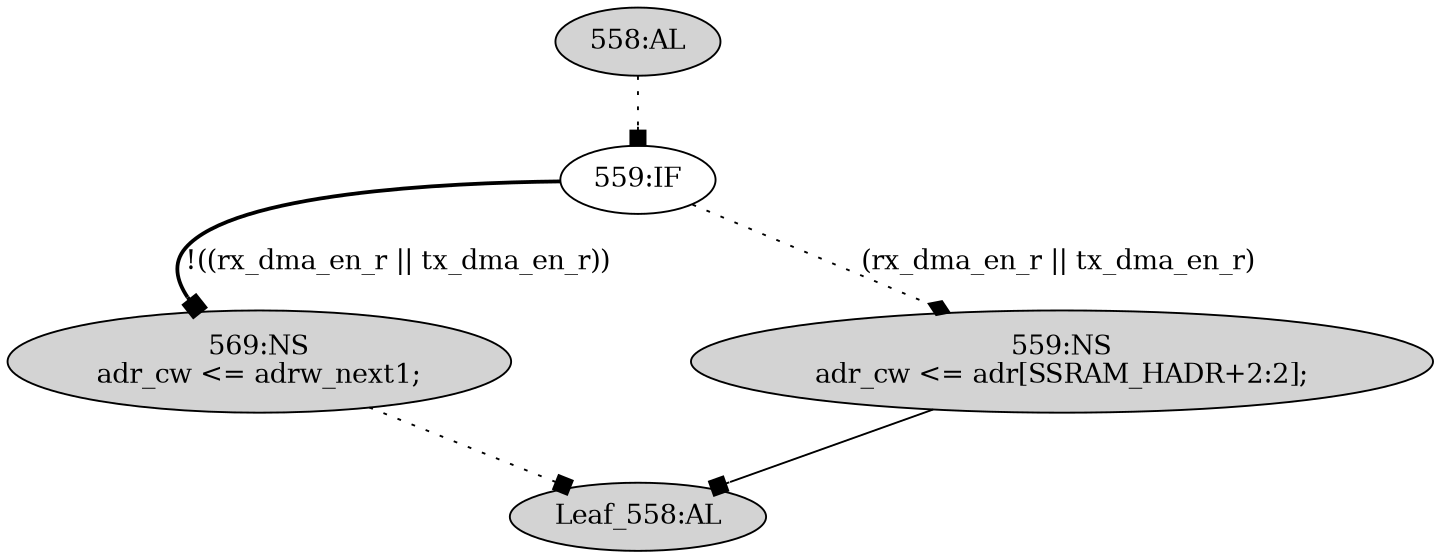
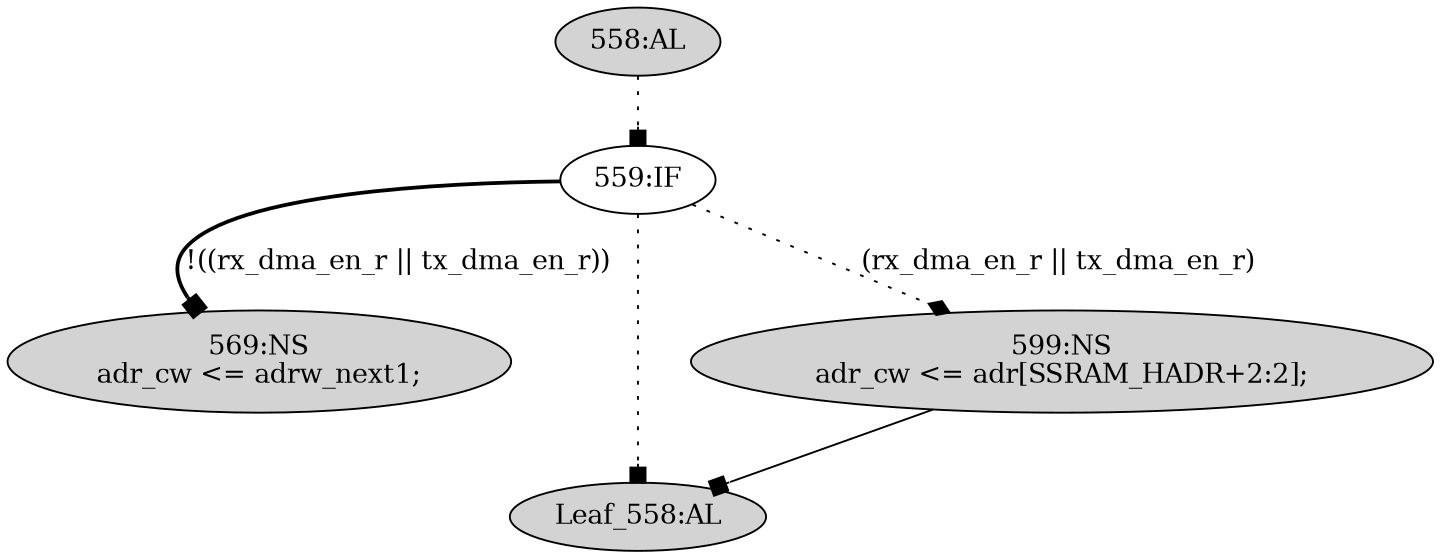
(1062, 362) -> (1062, 362)
(461, 444) -> (638, 339)
